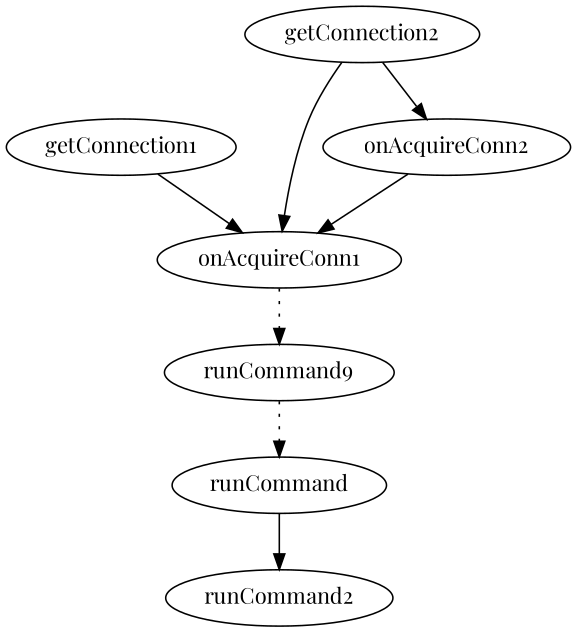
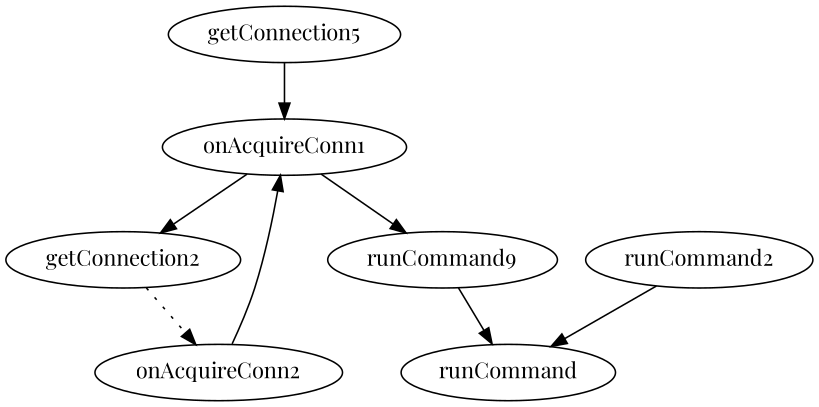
(400, 85) -> (166, 310)
(303, 135) -> (210, 199)
(121, 147) -> (284, 34)
(279, 309) -> (357, 199)
(279, 421) -> (471, 309)
(279, 534) -> (611, 312)
